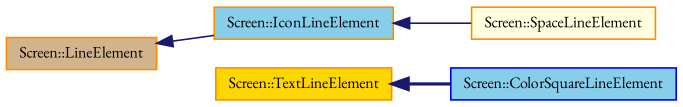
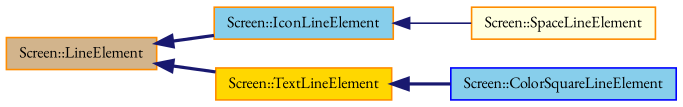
(193, 38) -> (193, 38)
none -> (194, 69)
